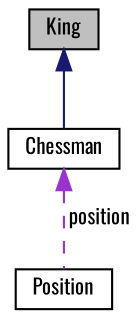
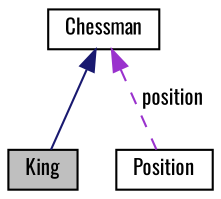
(64, 100) -> (69, 110)
